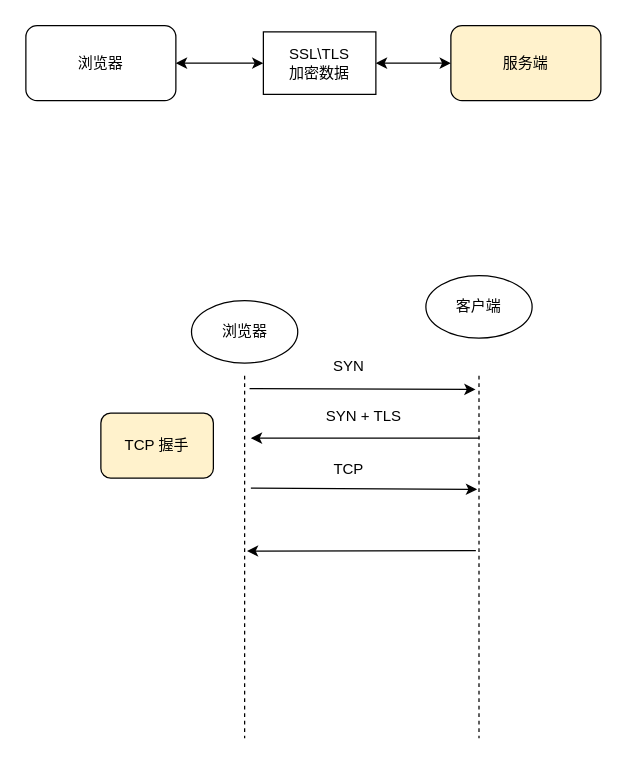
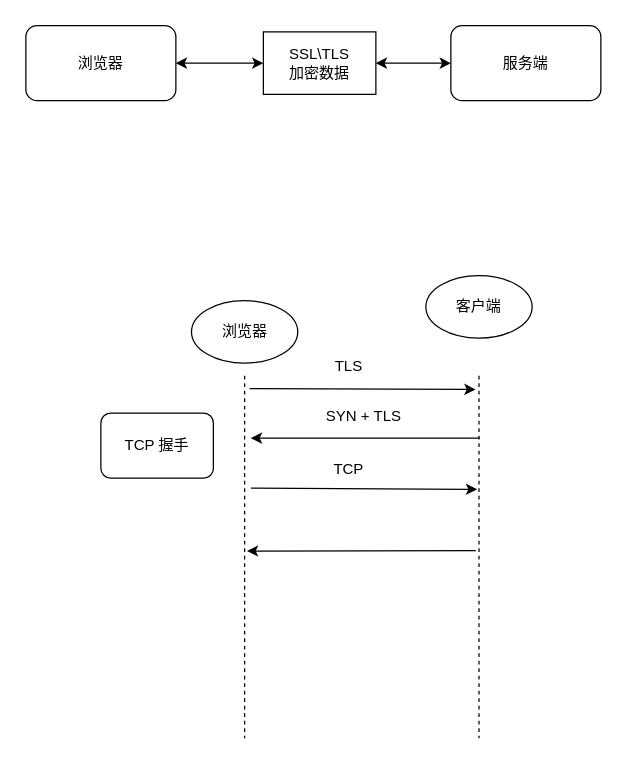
(526, 63) -> (526, 63)
(349, 367) -> (349, 367)
(157, 446) -> (157, 446)
